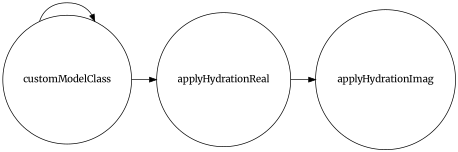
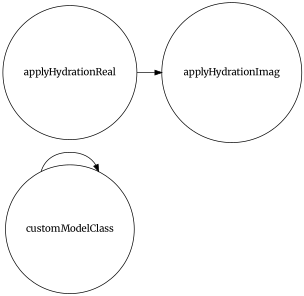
(141, 80) -> none
